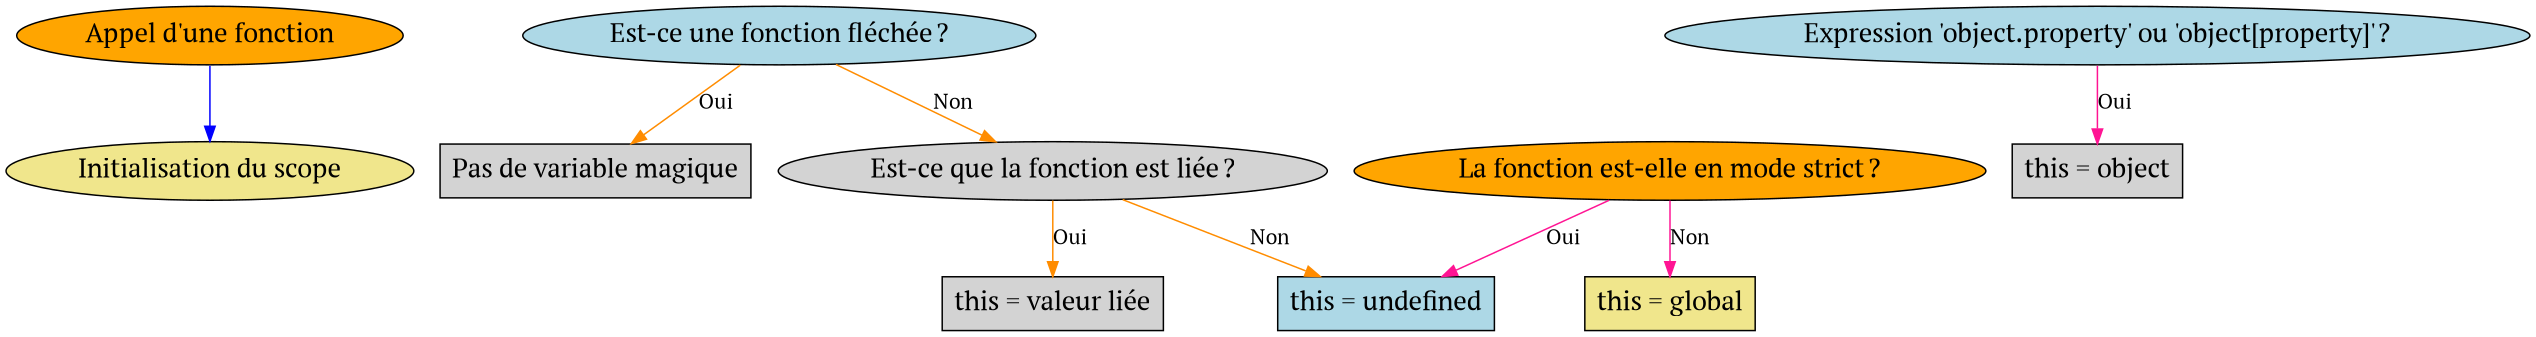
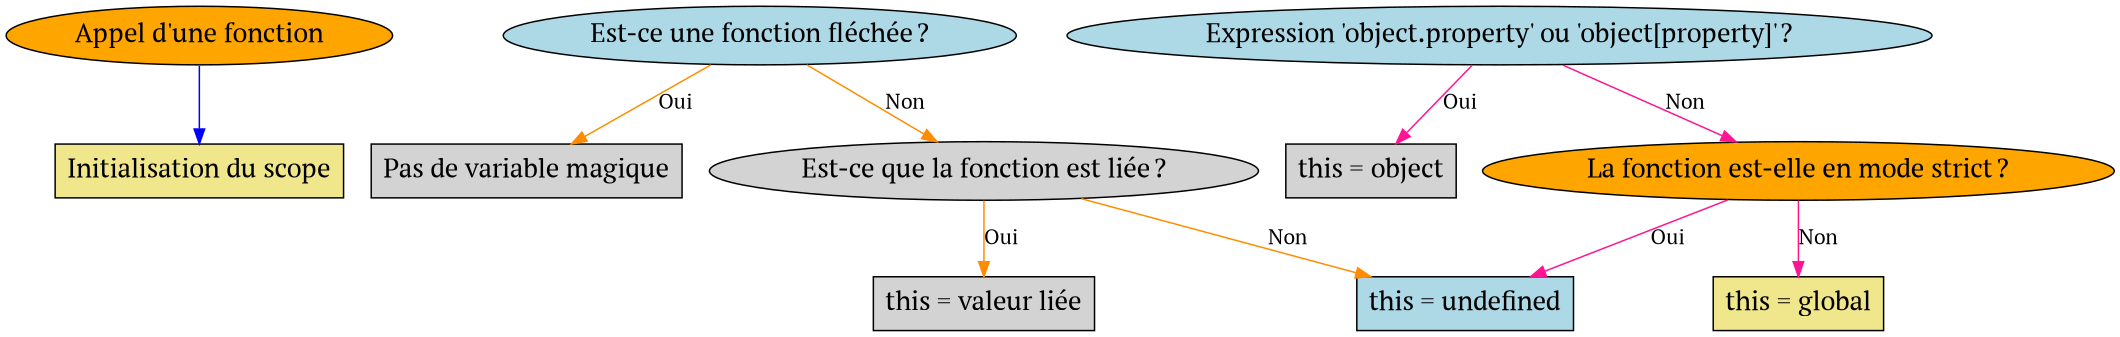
none -> (1642, 100)
(210, 171) -> (199, 171)
